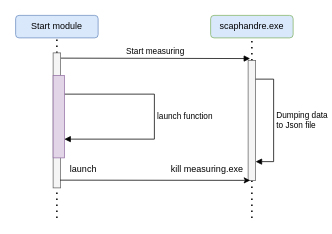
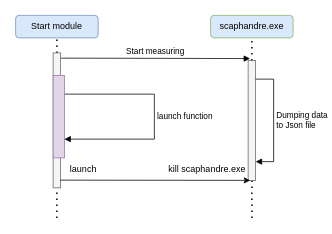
(207, 169) -> (207, 169)
